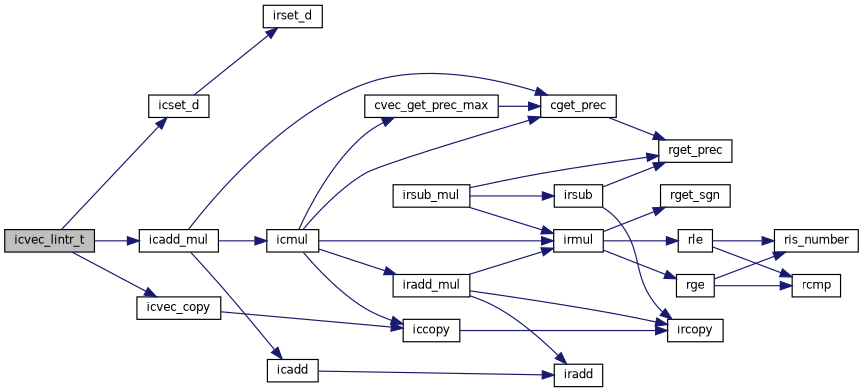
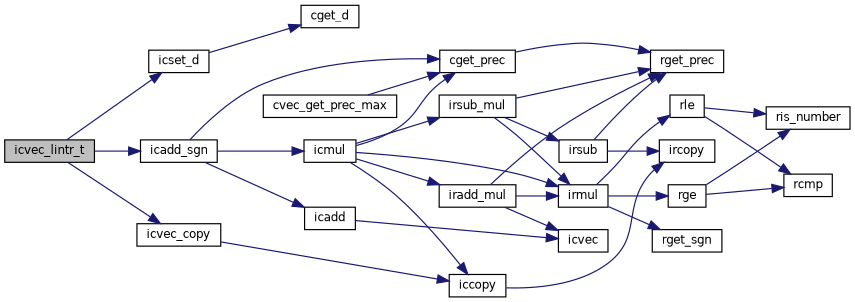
(293, 17) -> (330, 17)
(333, 169) -> (392, 132)
(179, 241) -> (179, 151)
(563, 305) -> (565, 124)
(578, 375) -> (583, 241)
